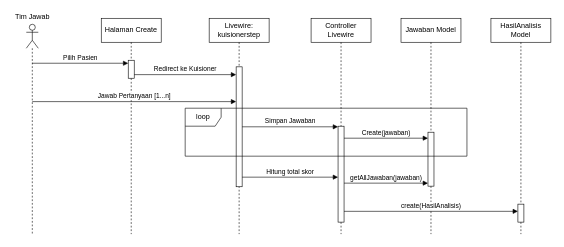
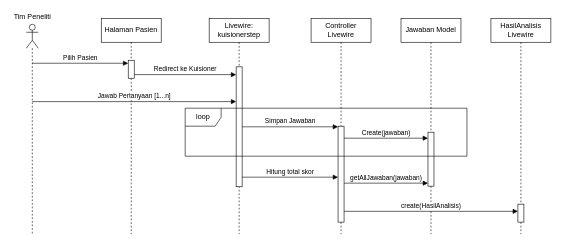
(32, 21) -> (32, 21)
(131, 30) -> (131, 30)
(521, 30) -> (521, 30)
